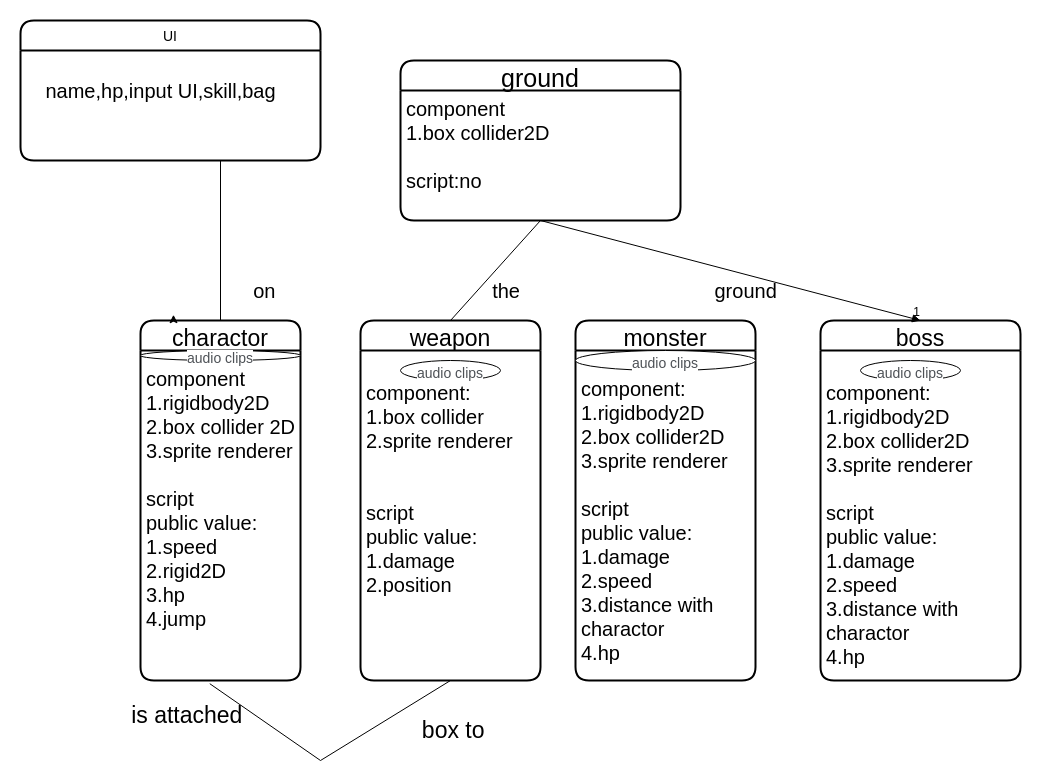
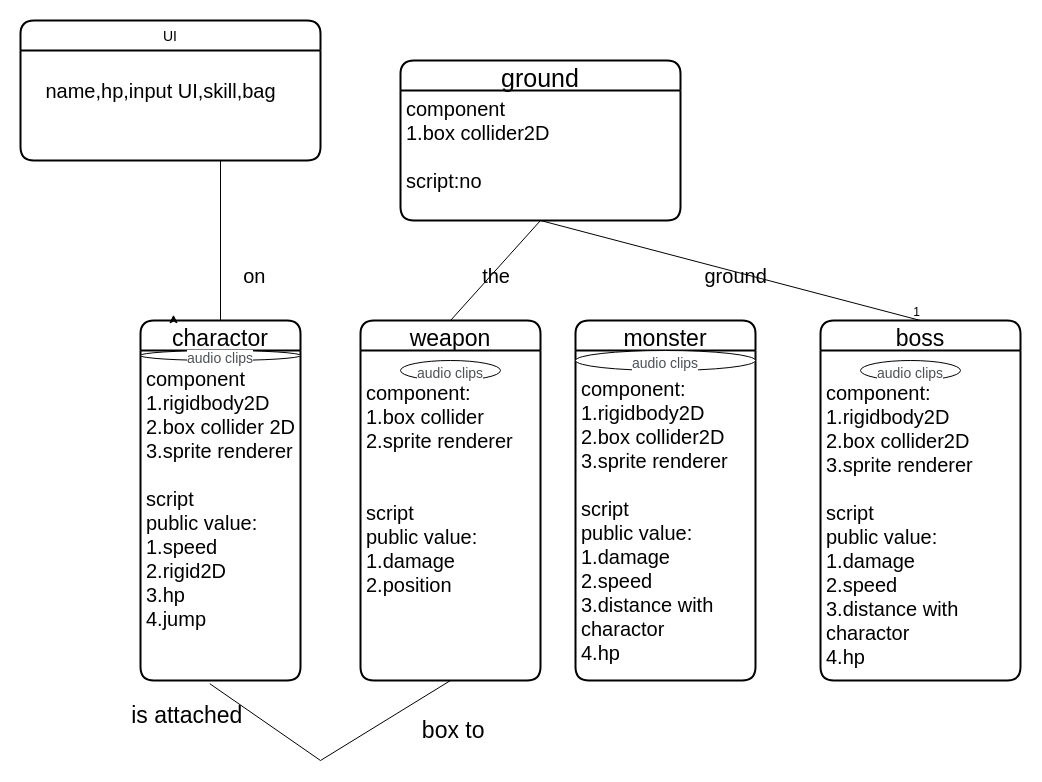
(541, 291) -> (531, 276)
(911, 318) -> (914, 319)
